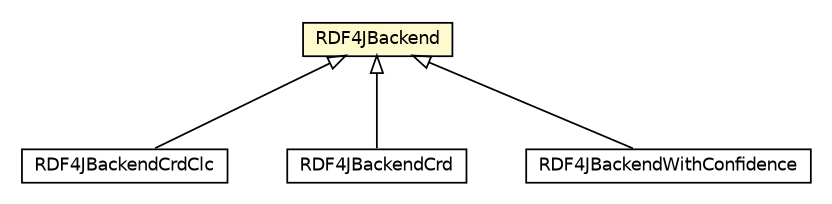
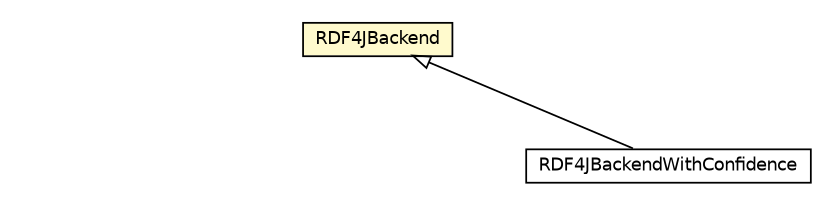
(124, 165) -> none
(377, 165) -> none
